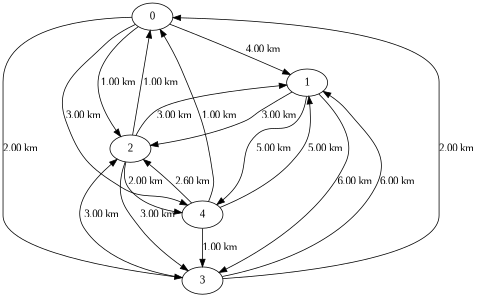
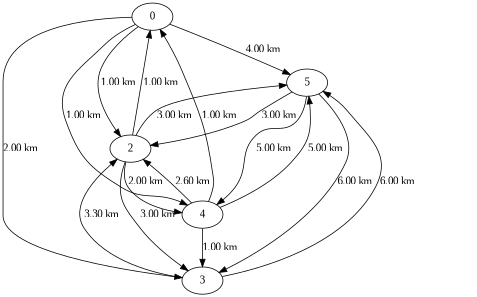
(307, 83) -> (307, 83)
(83, 116) -> (83, 116)
(439, 127) -> none
(102, 215) -> (102, 215)
